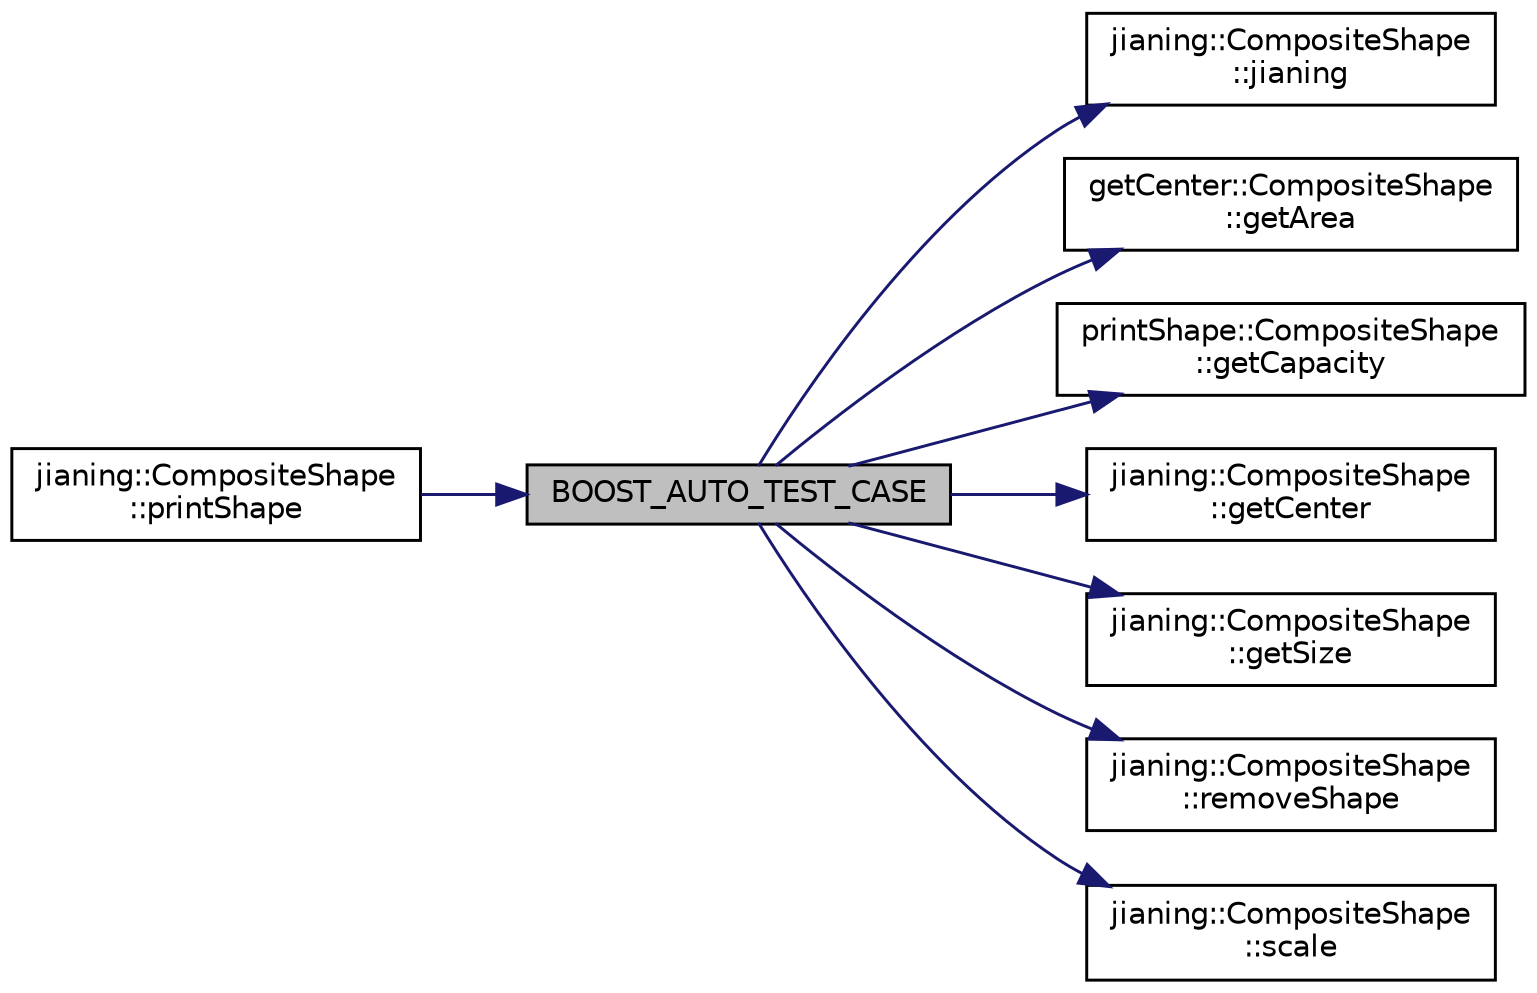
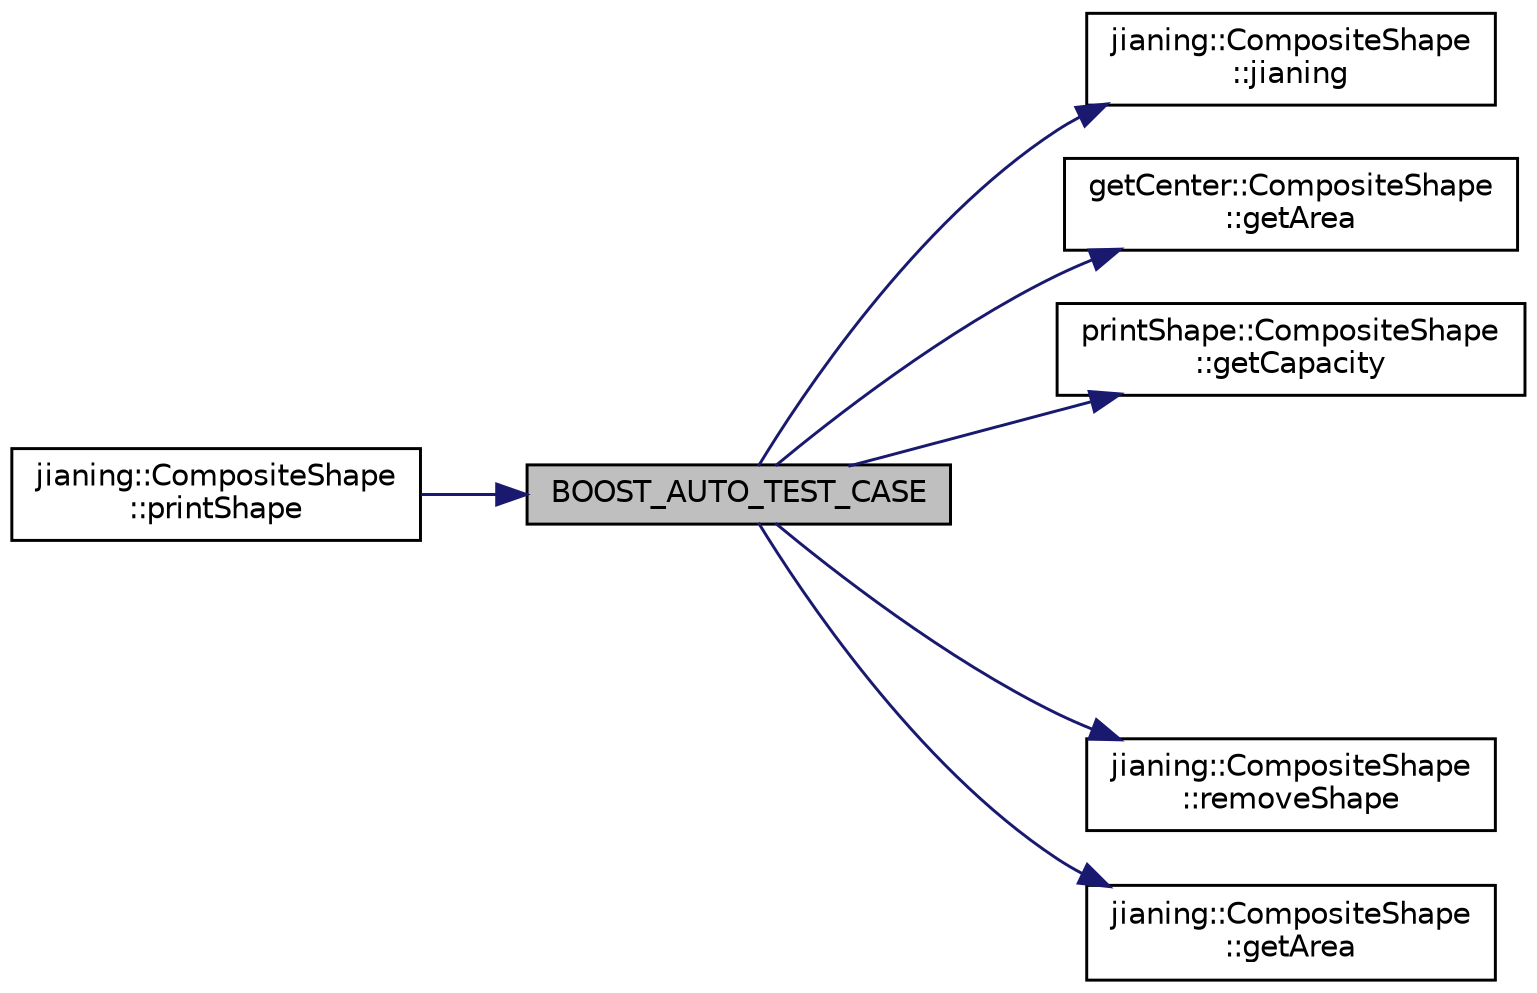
(1291, 495) -> none
(1291, 640) -> none
(1291, 933) -> (1291, 933)
